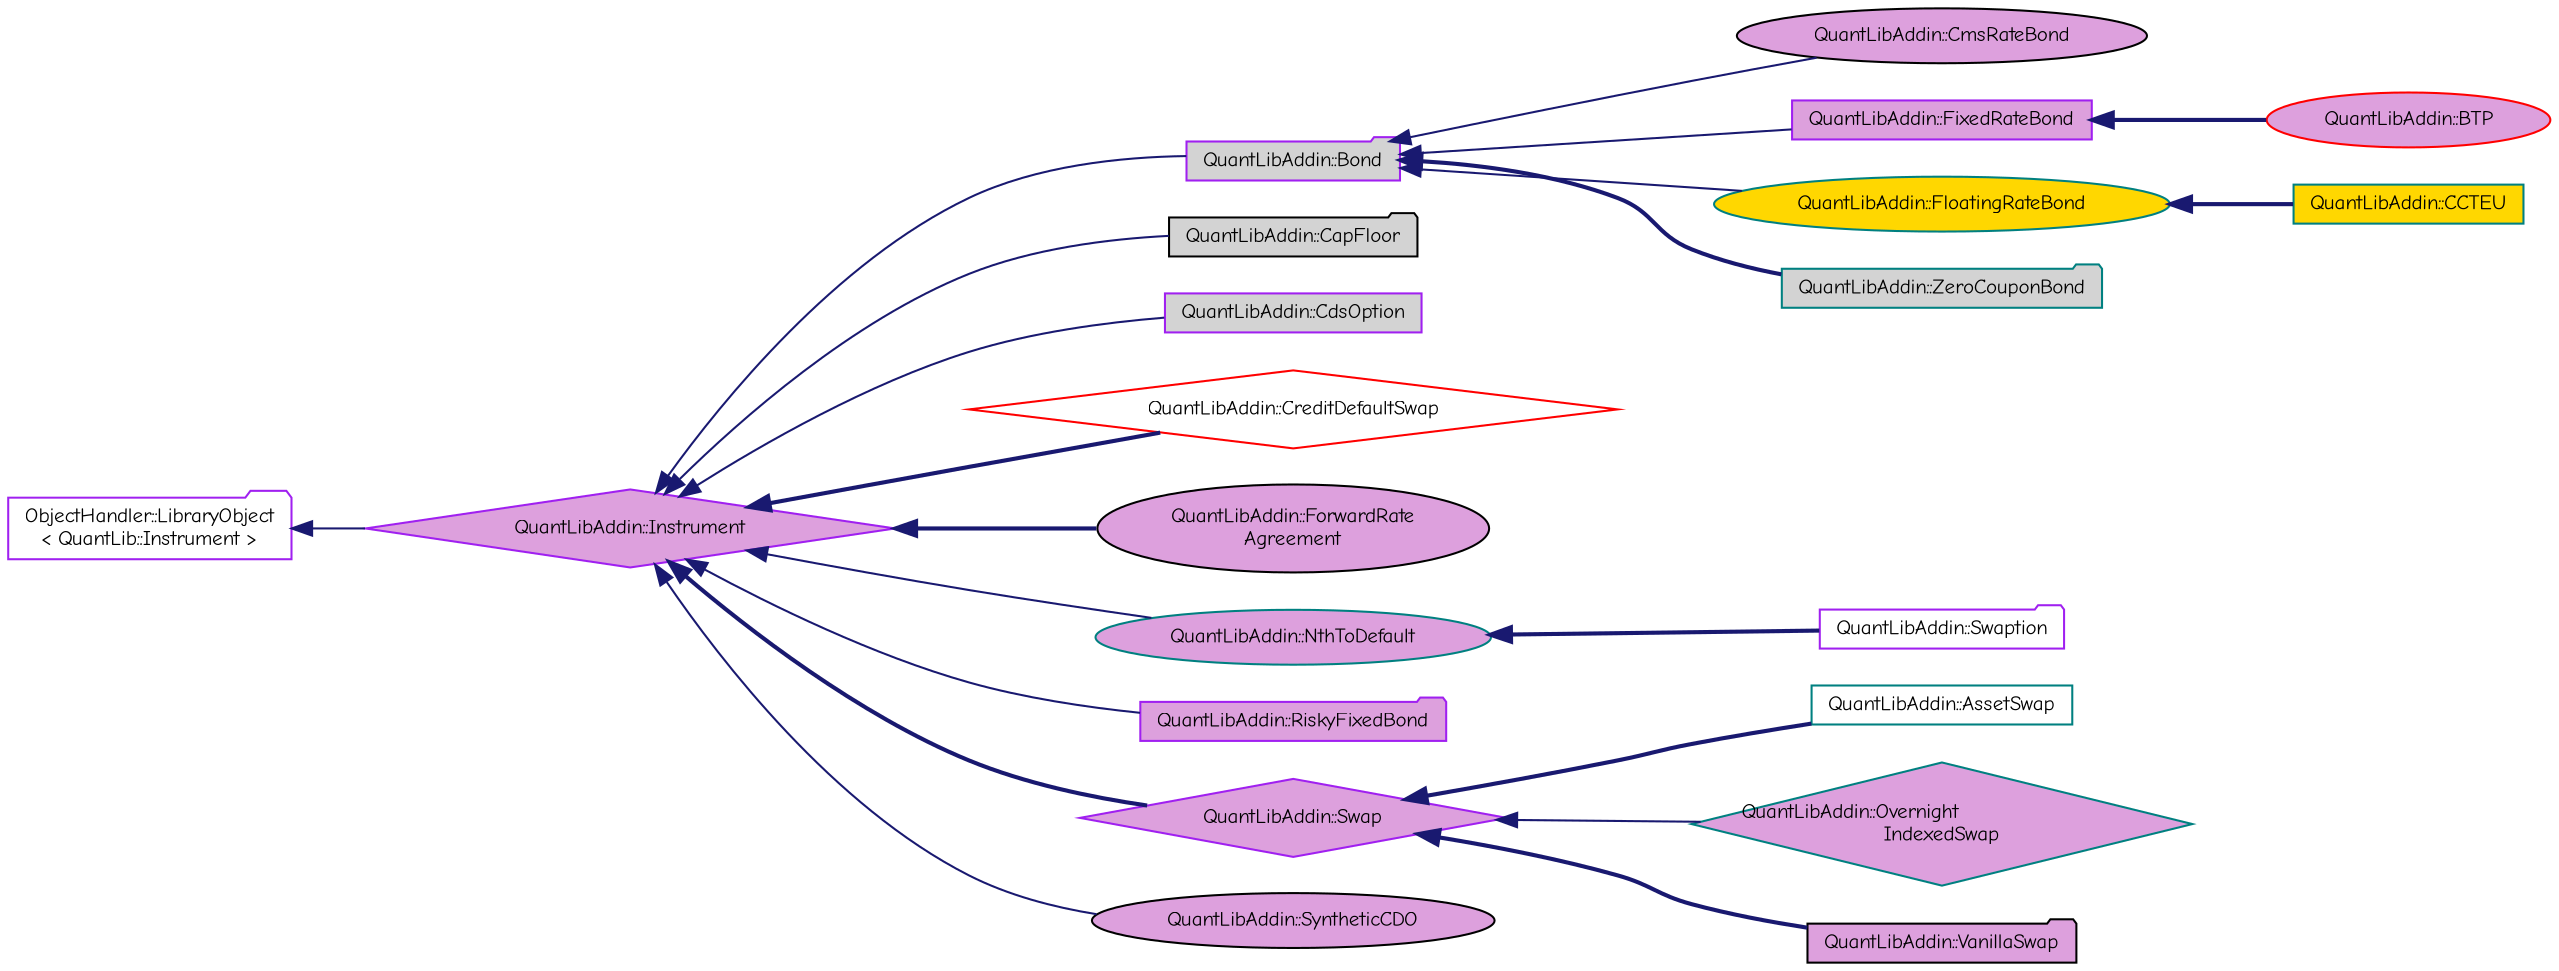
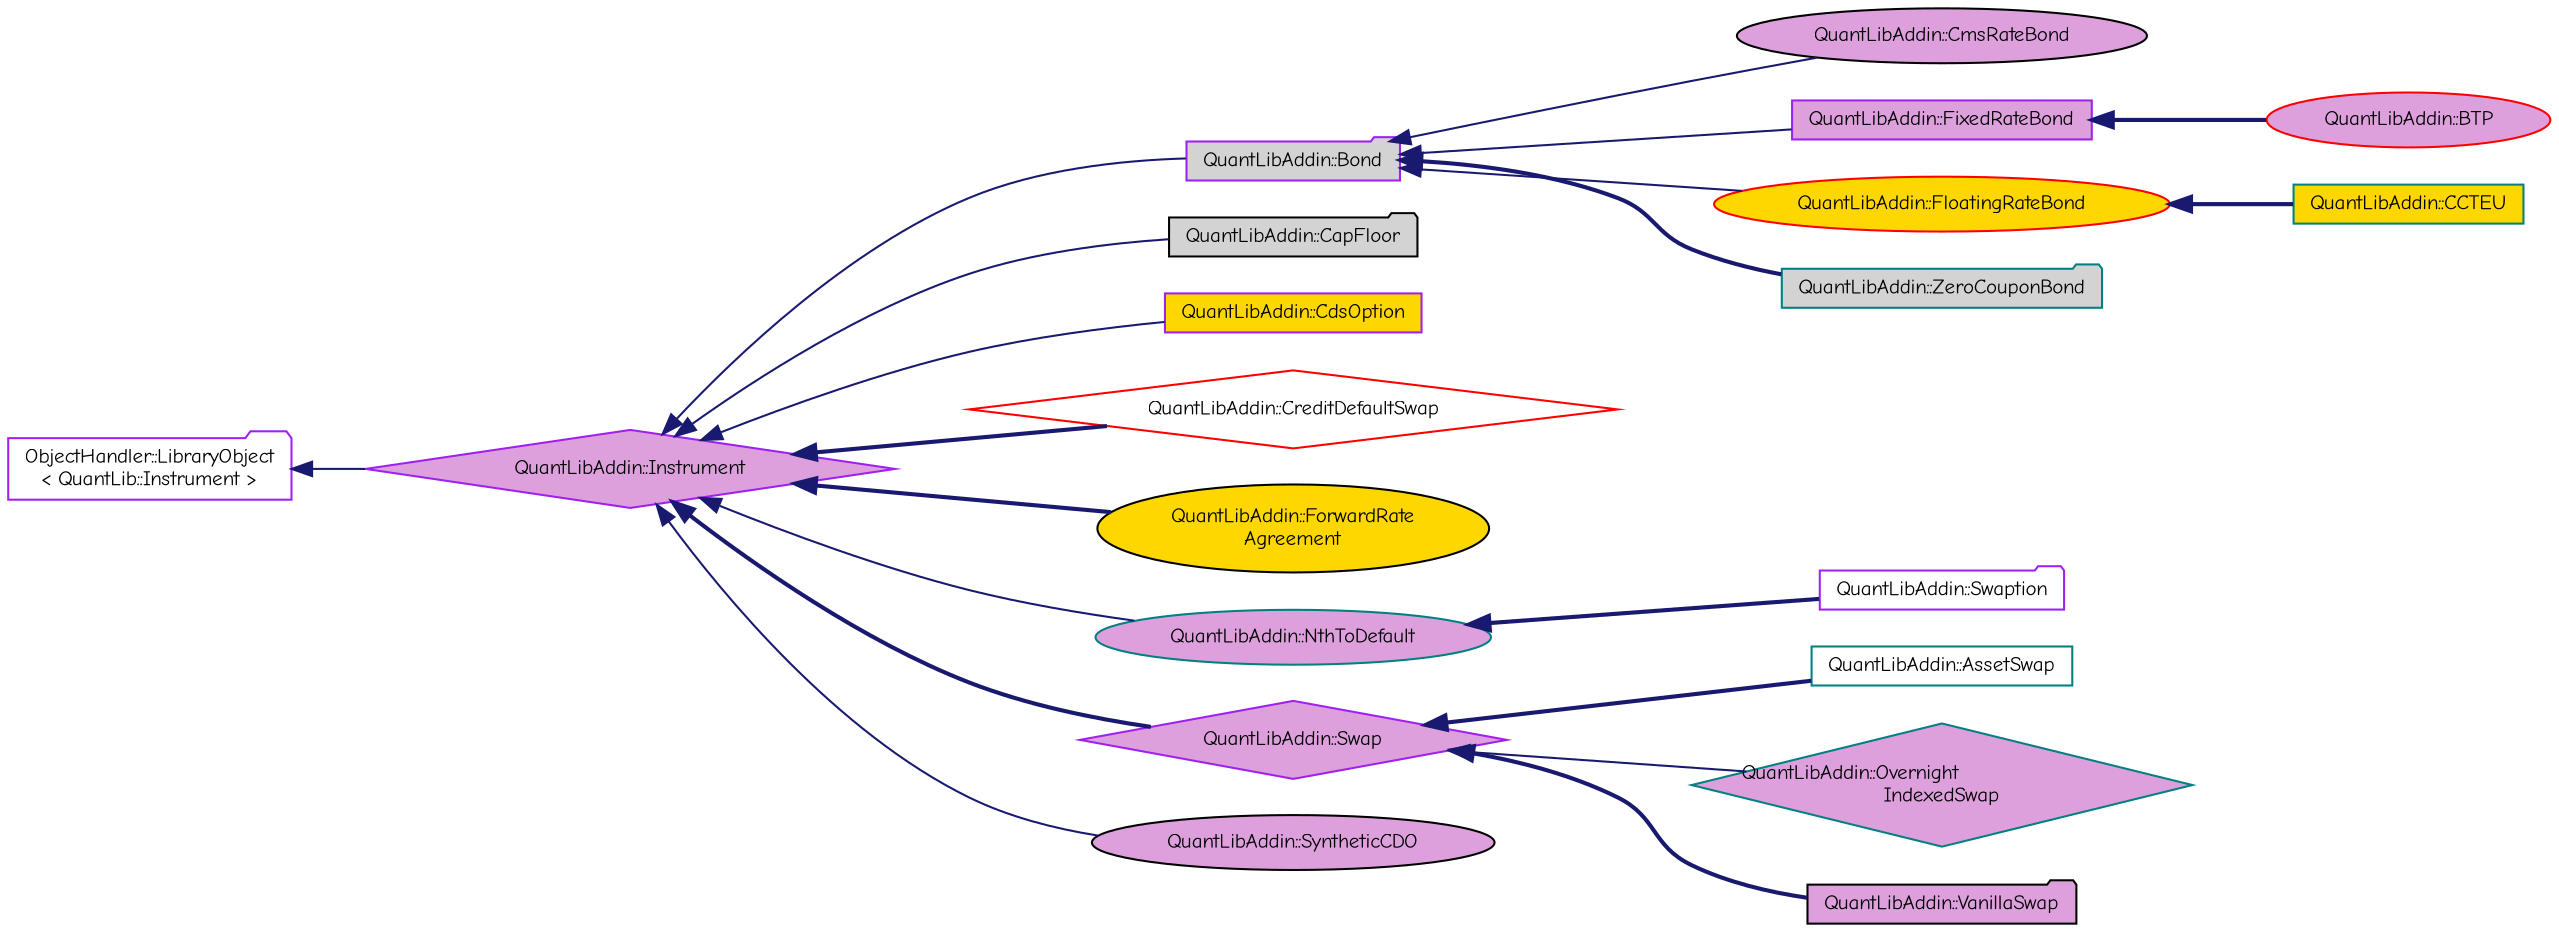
(1942, 204) -> (1942, 204)
(1293, 313) -> (1293, 313)
(1293, 528) -> (1293, 528)
(1293, 721) -> none
